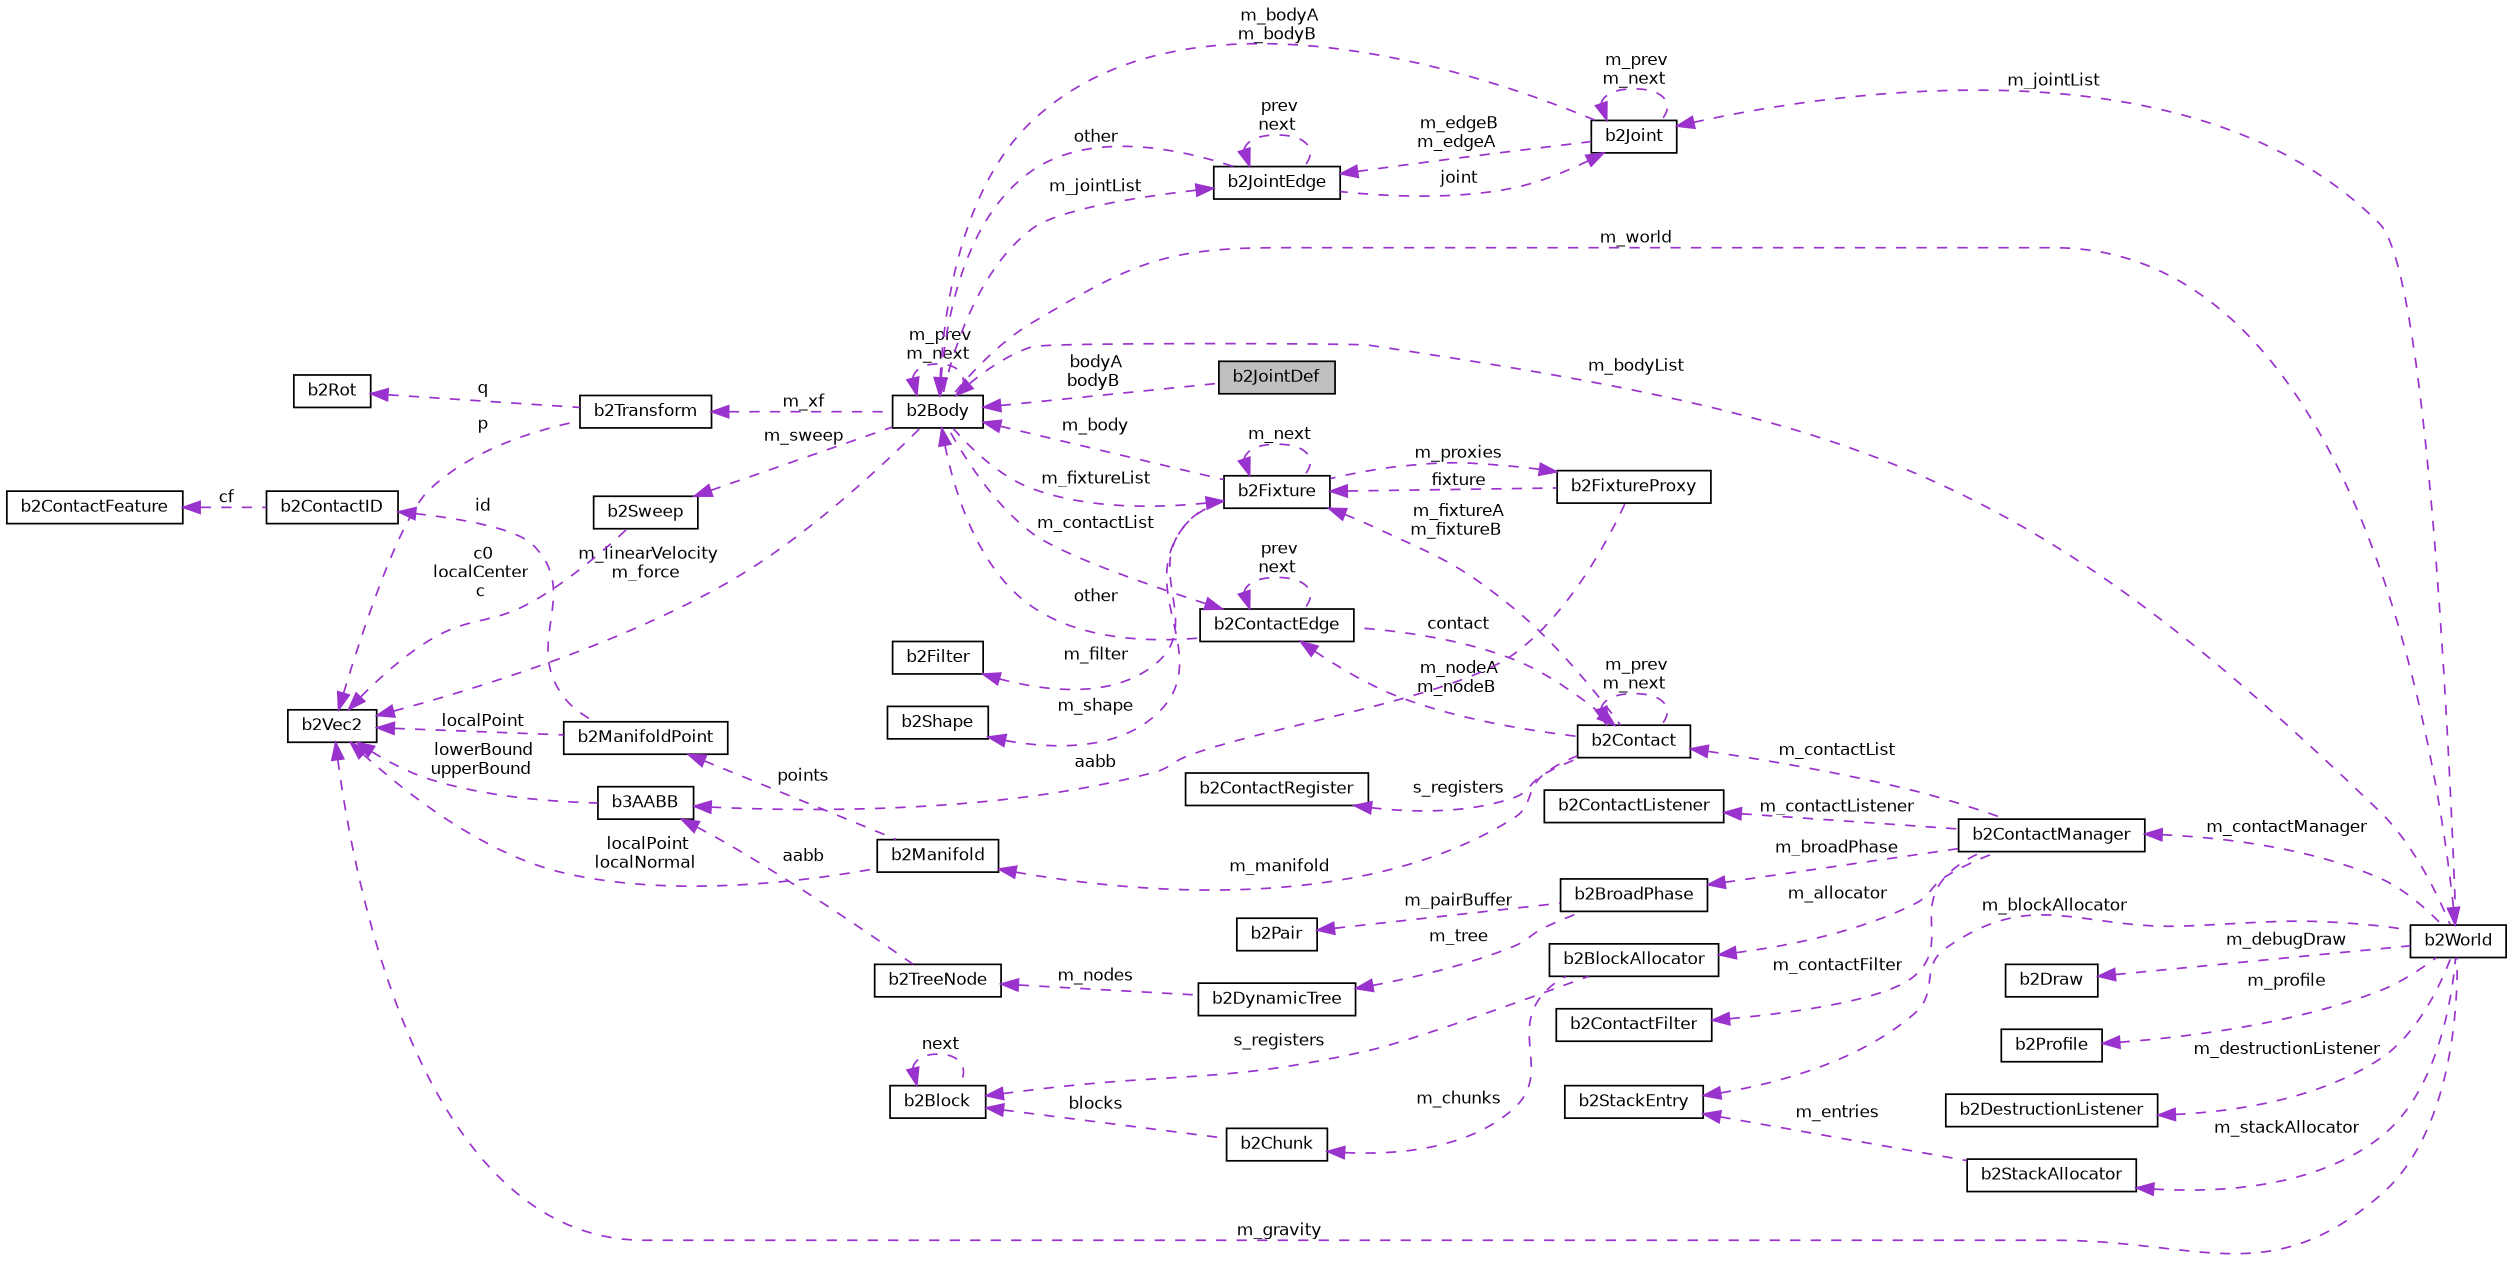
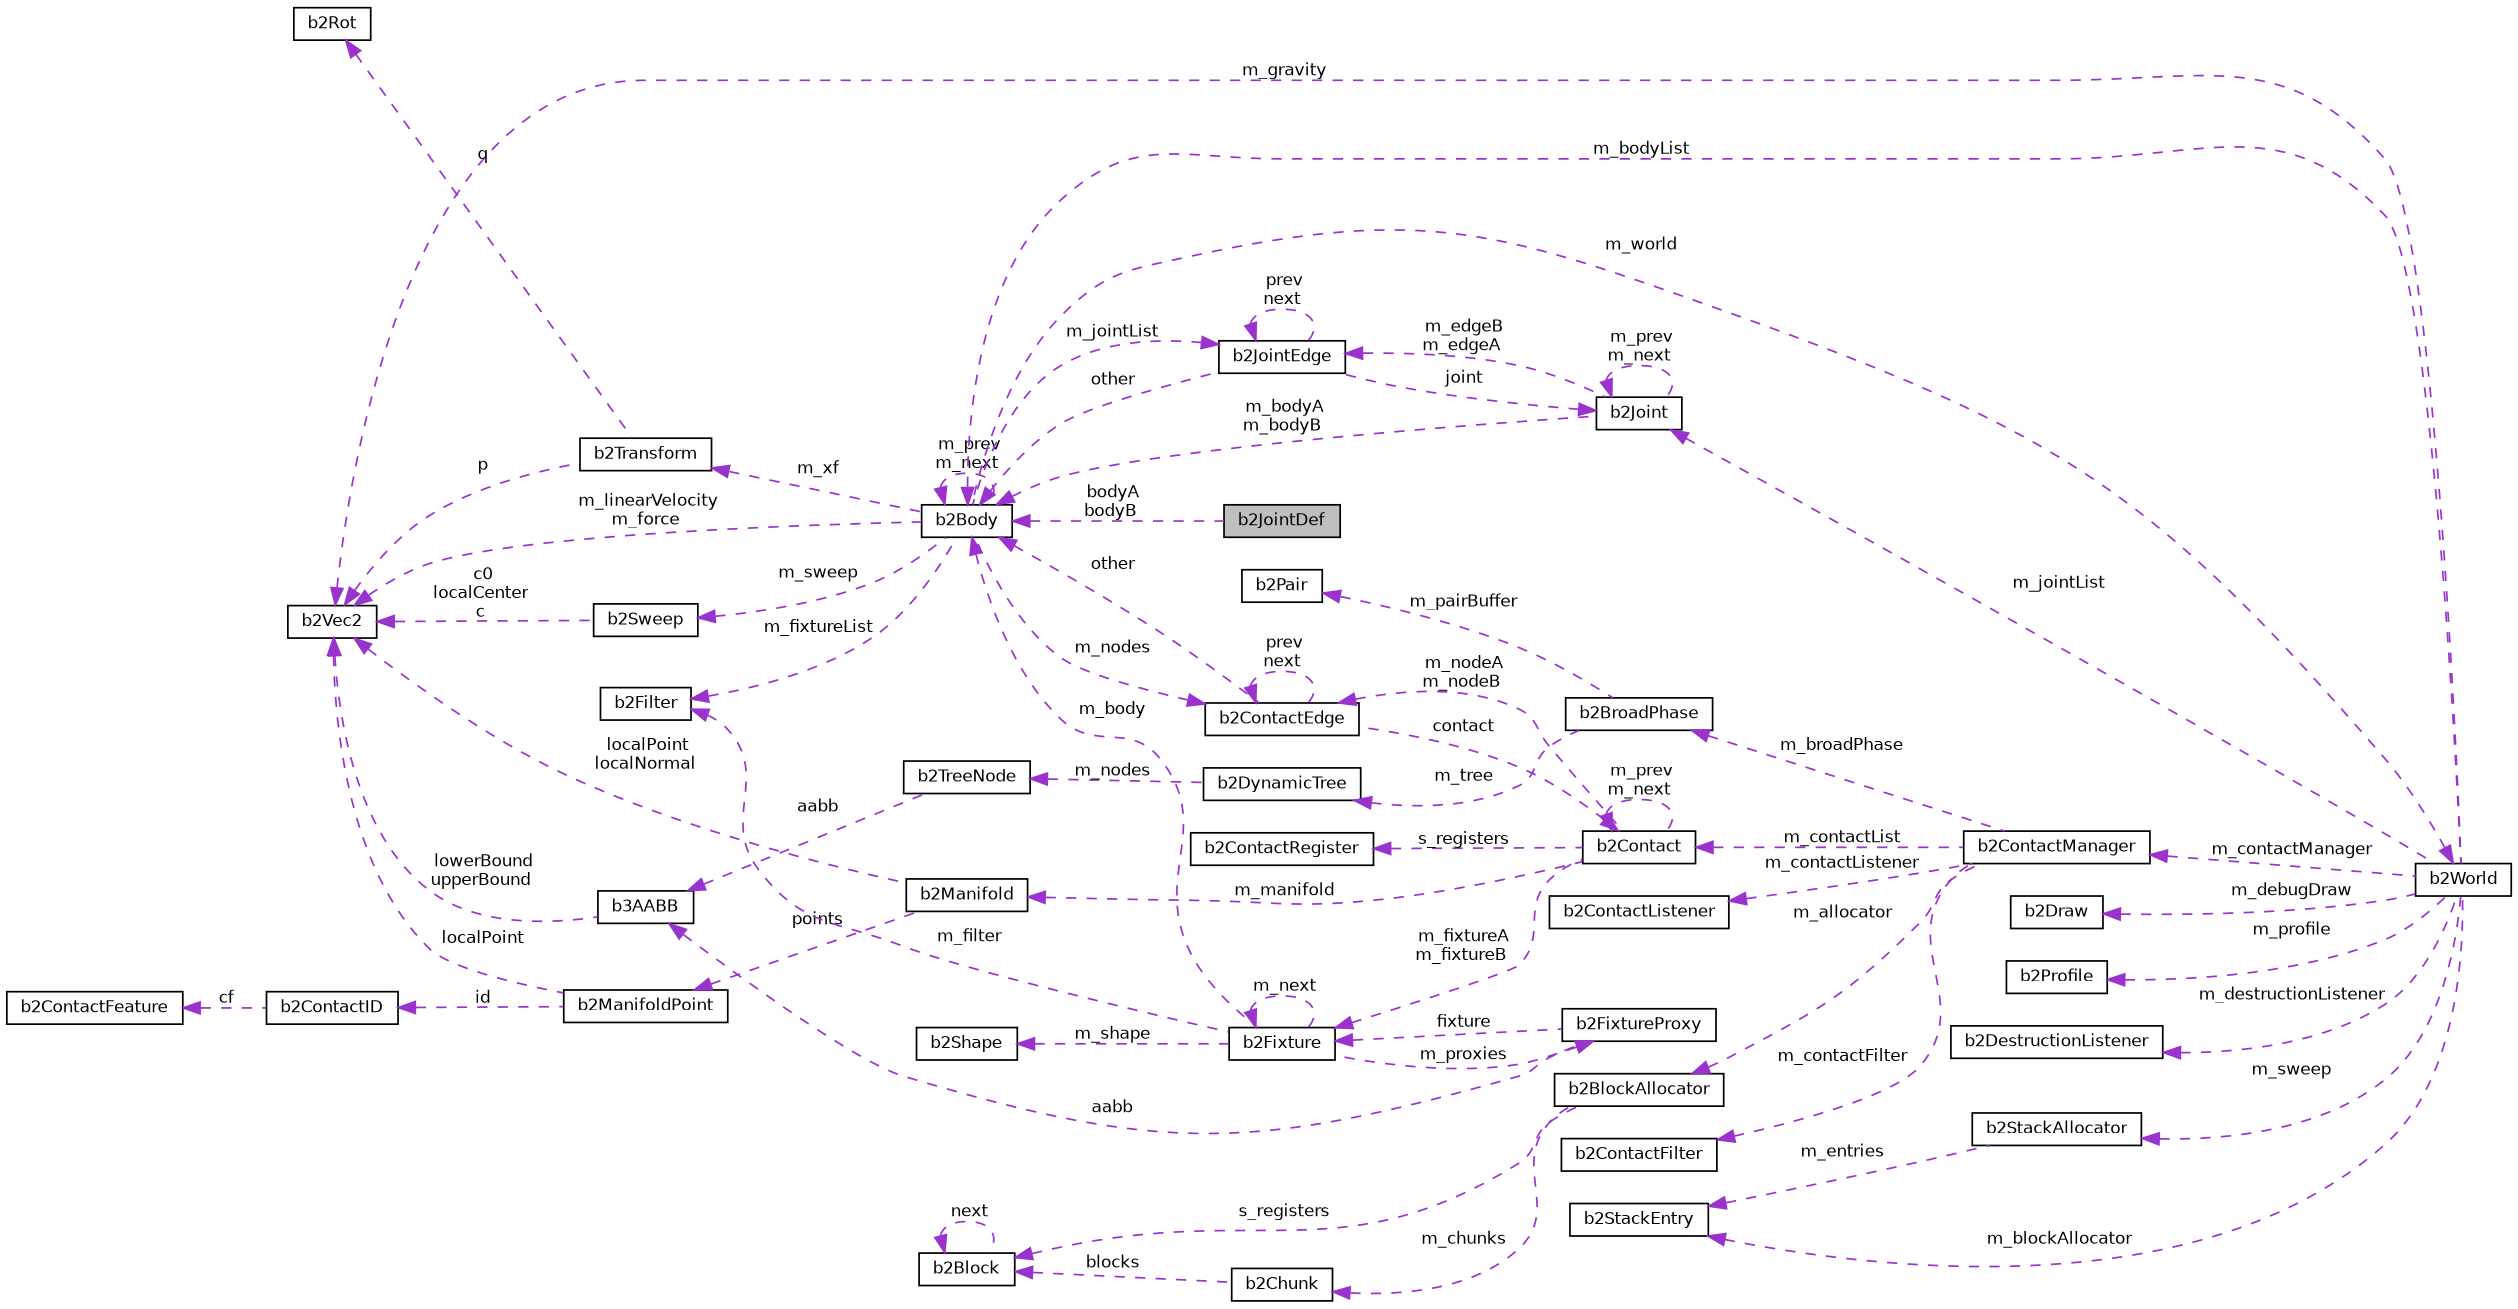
(1069, 499) -> (854, 649)
(1093, 524) -> (1110, 648)
(2284, 1128) -> (2289, 1070)
